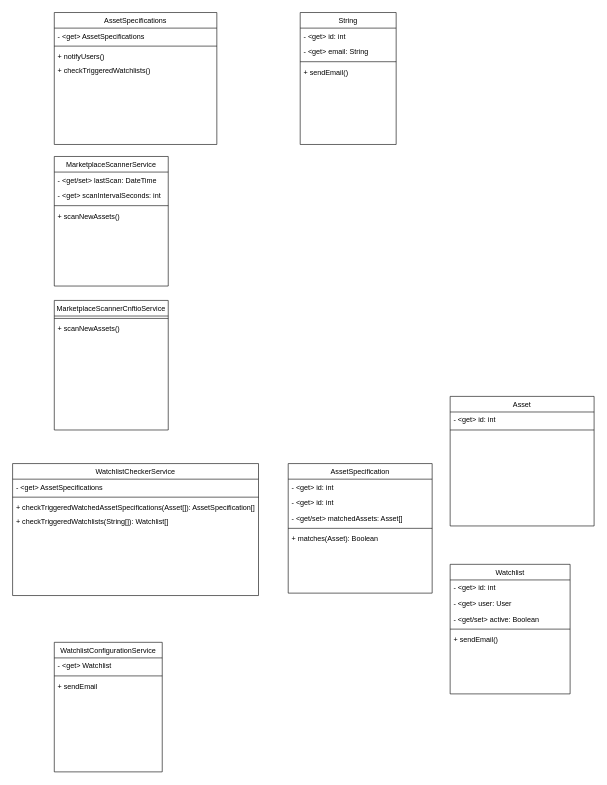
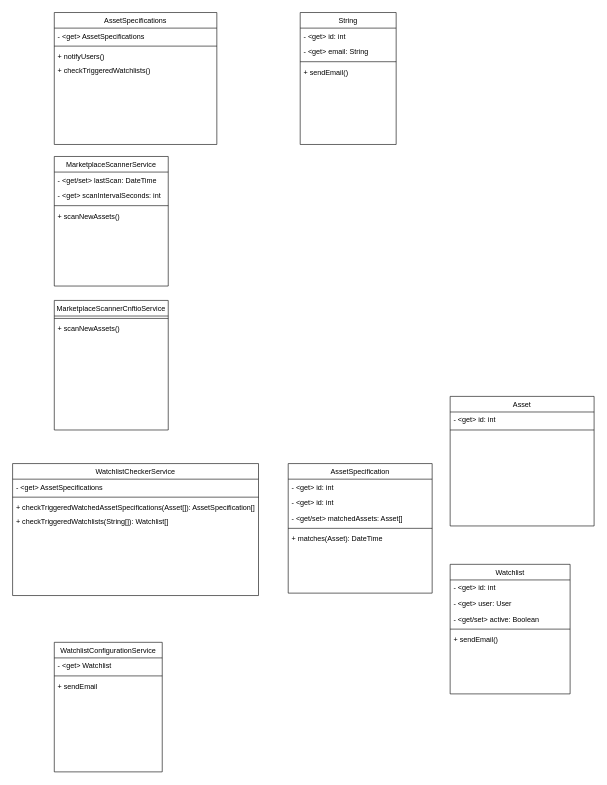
(338, 539) -> (340, 539)
